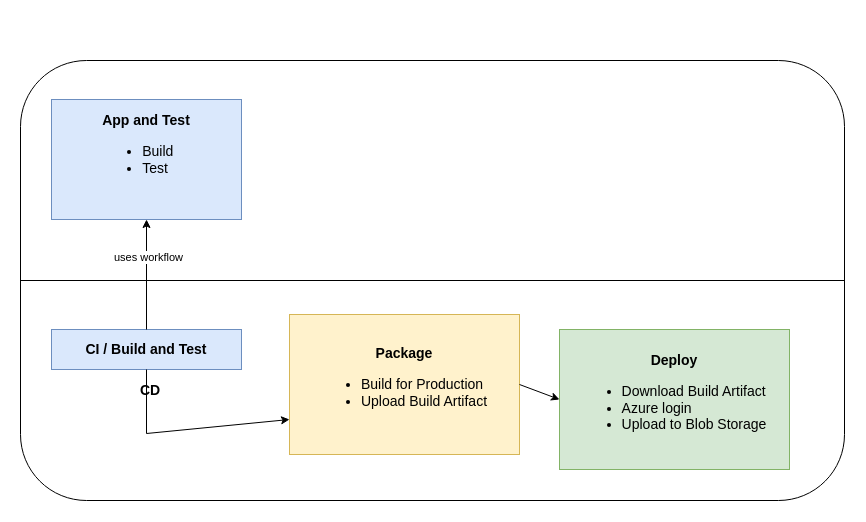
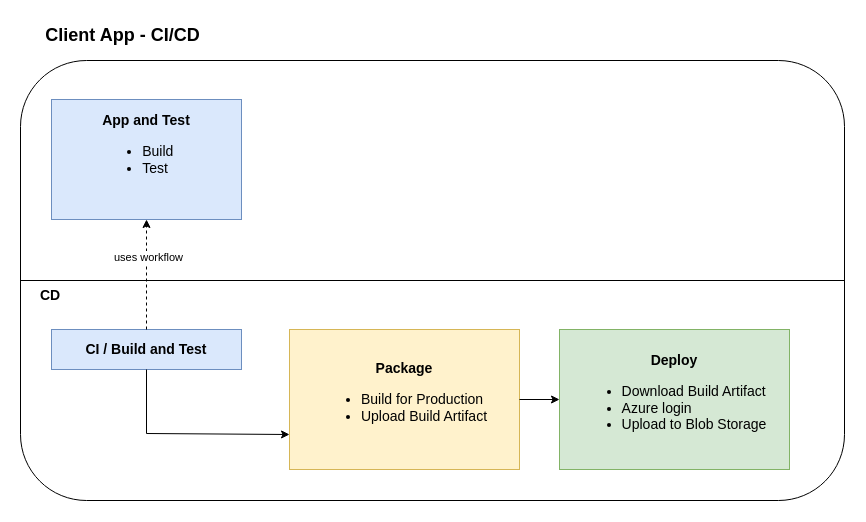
none -> (123, 36)
(147, 295) -> (147, 295)
(405, 385) -> (405, 400)
(151, 391) -> (51, 296)
